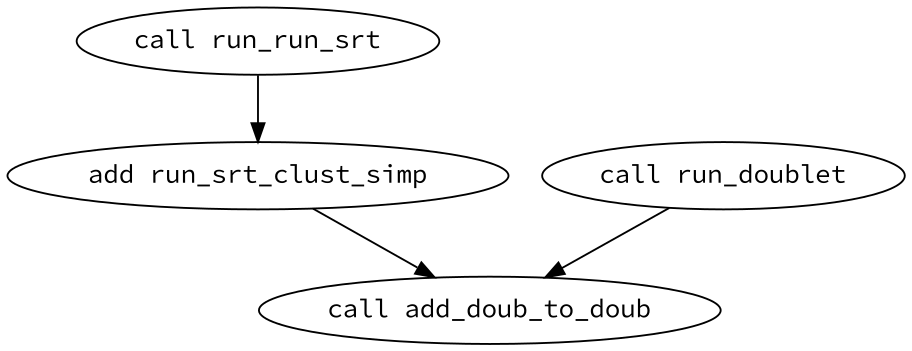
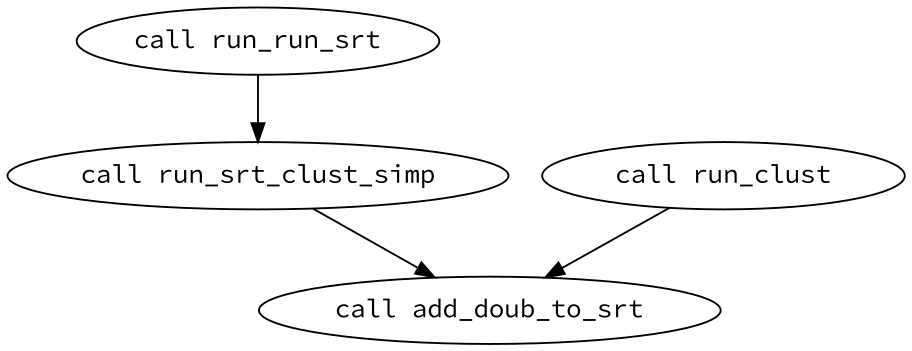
(258, 176) -> (258, 176)
(723, 176) -> (723, 176)
(490, 310) -> (490, 310)
